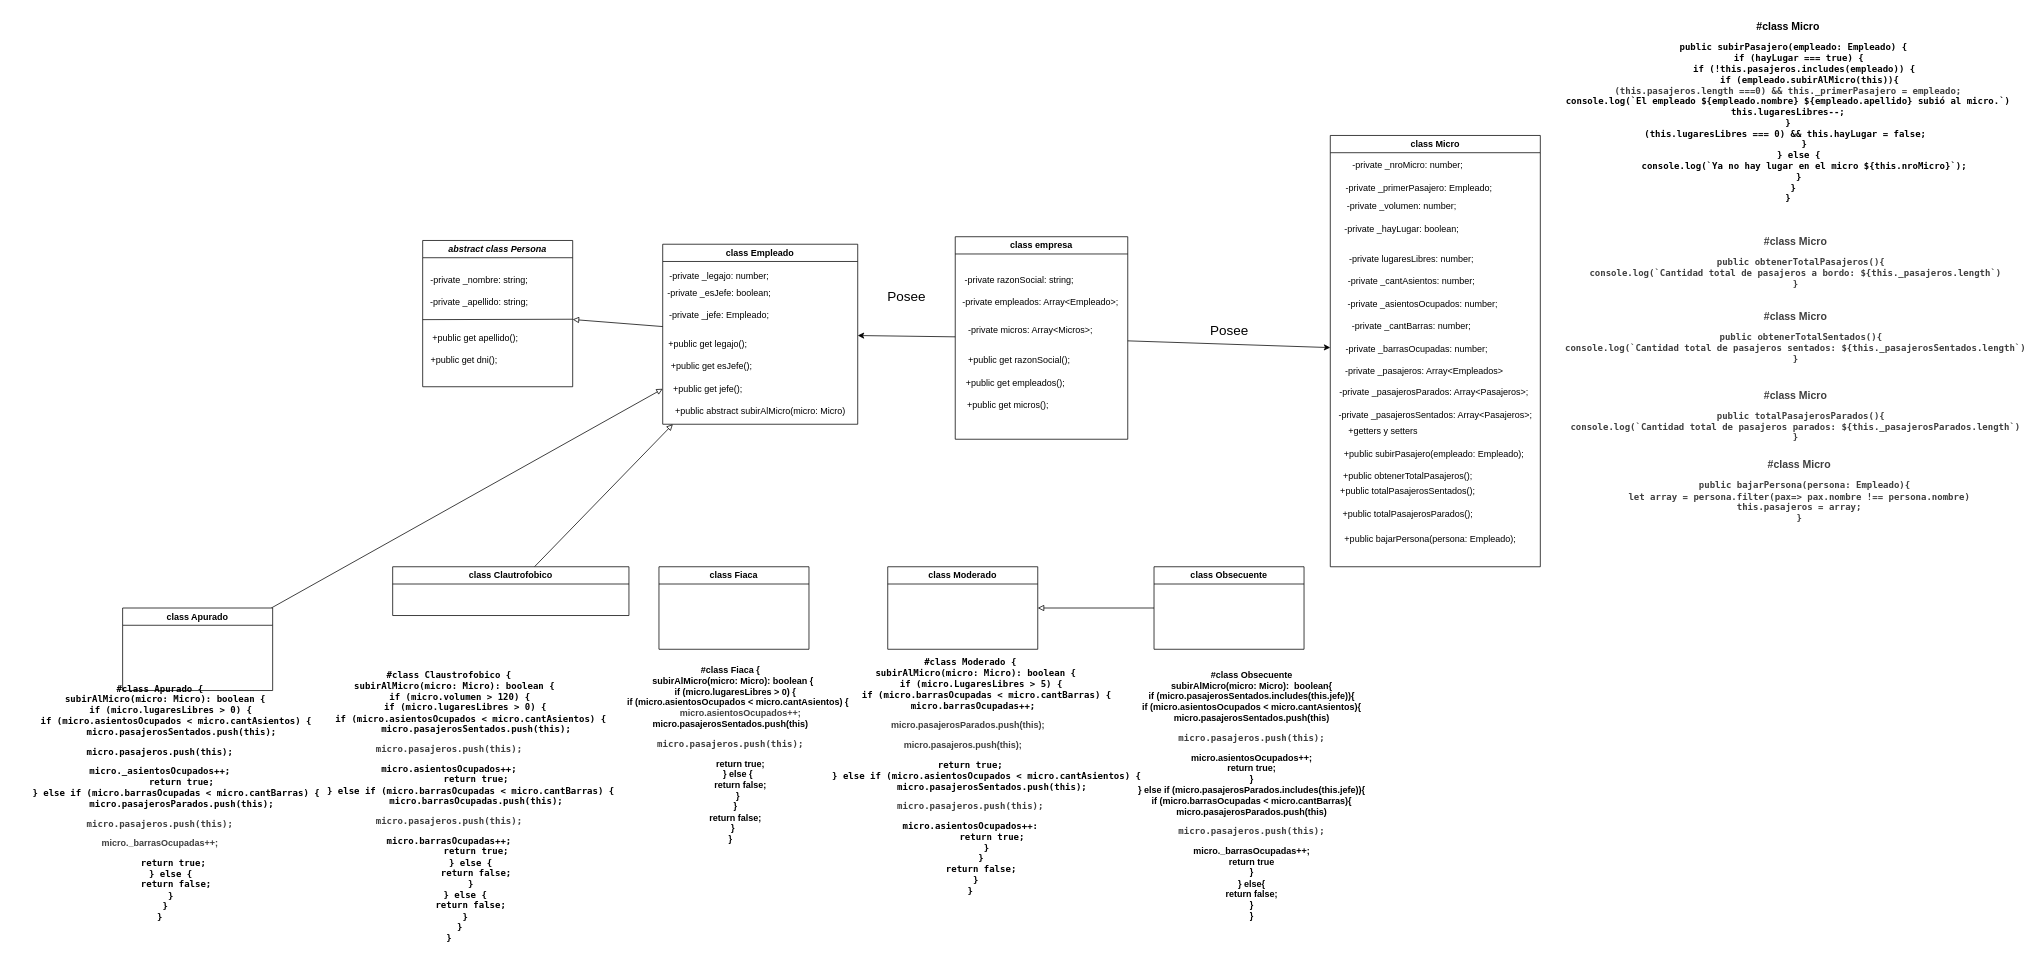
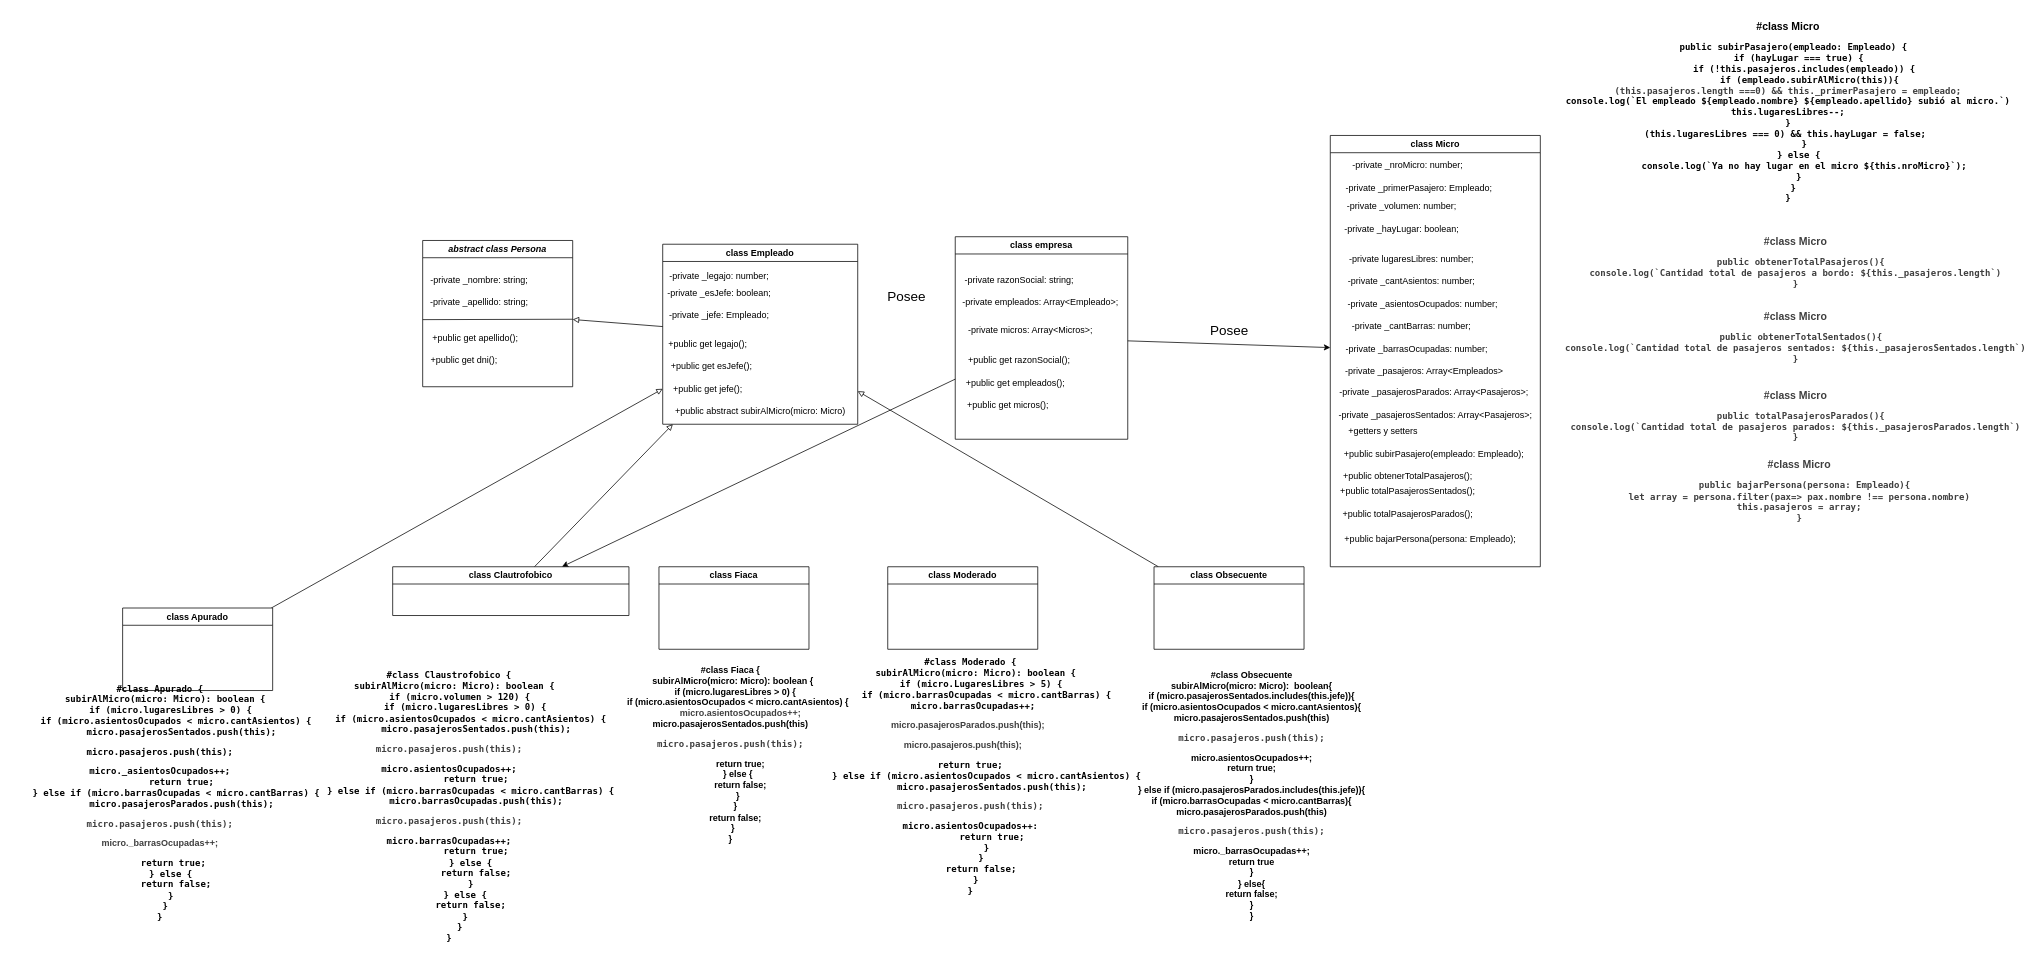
(928, 336) -> (760, 472)
(1098, 608) -> (1011, 480)
